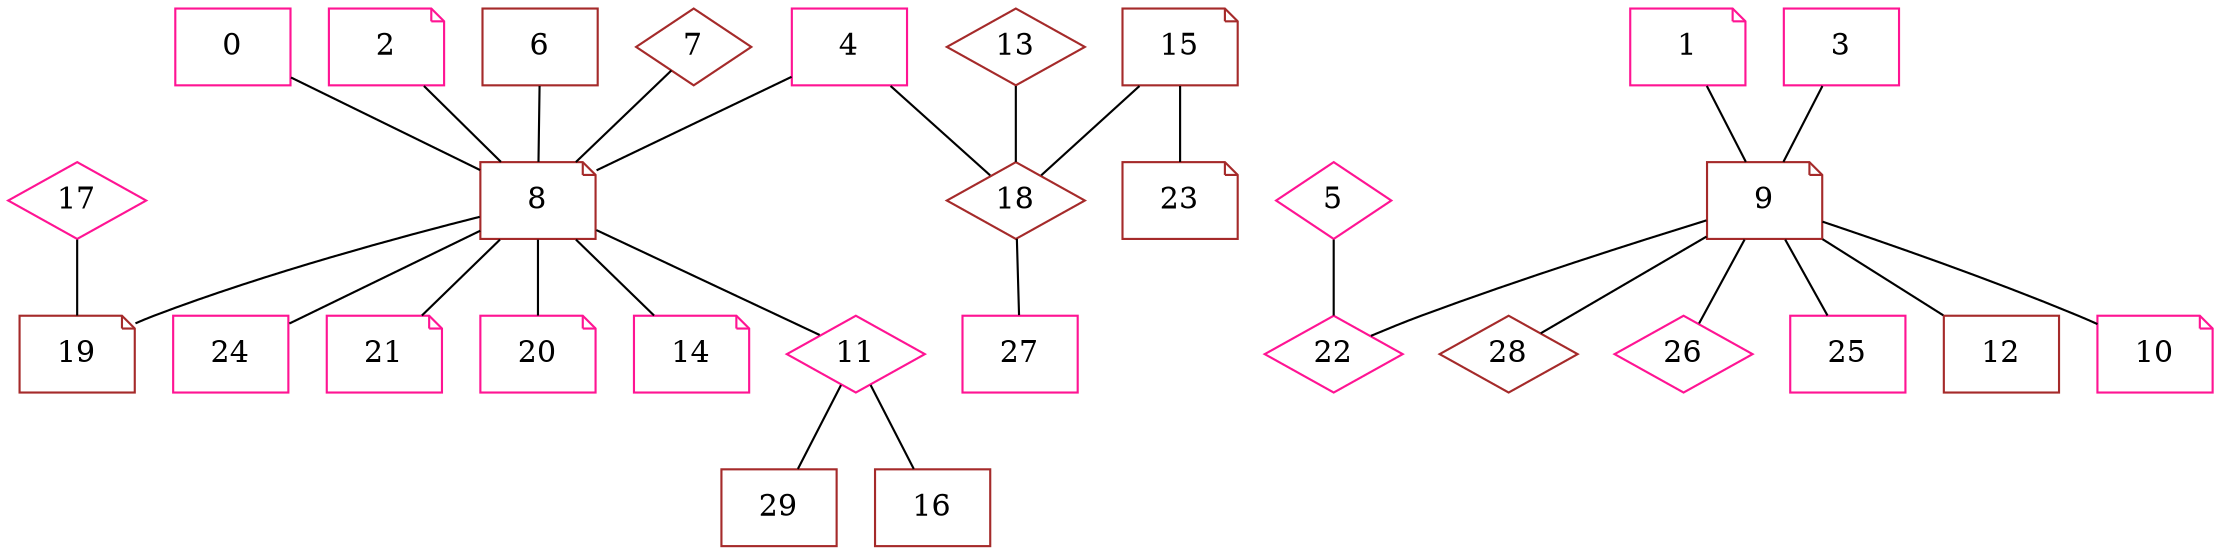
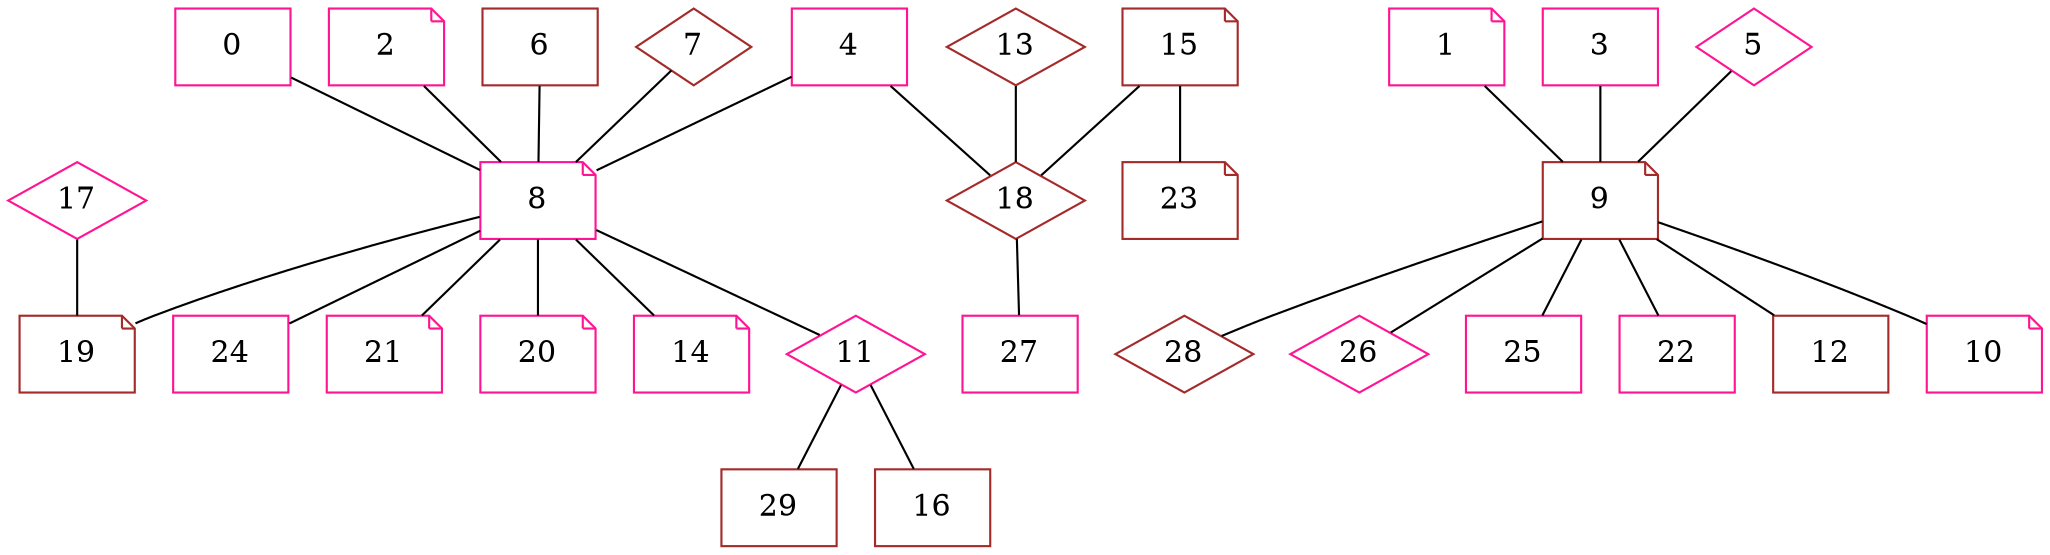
(538, 201) -> (538, 201)
(1334, 278) -> (1685, 116)
(1334, 354) -> (1677, 354)
